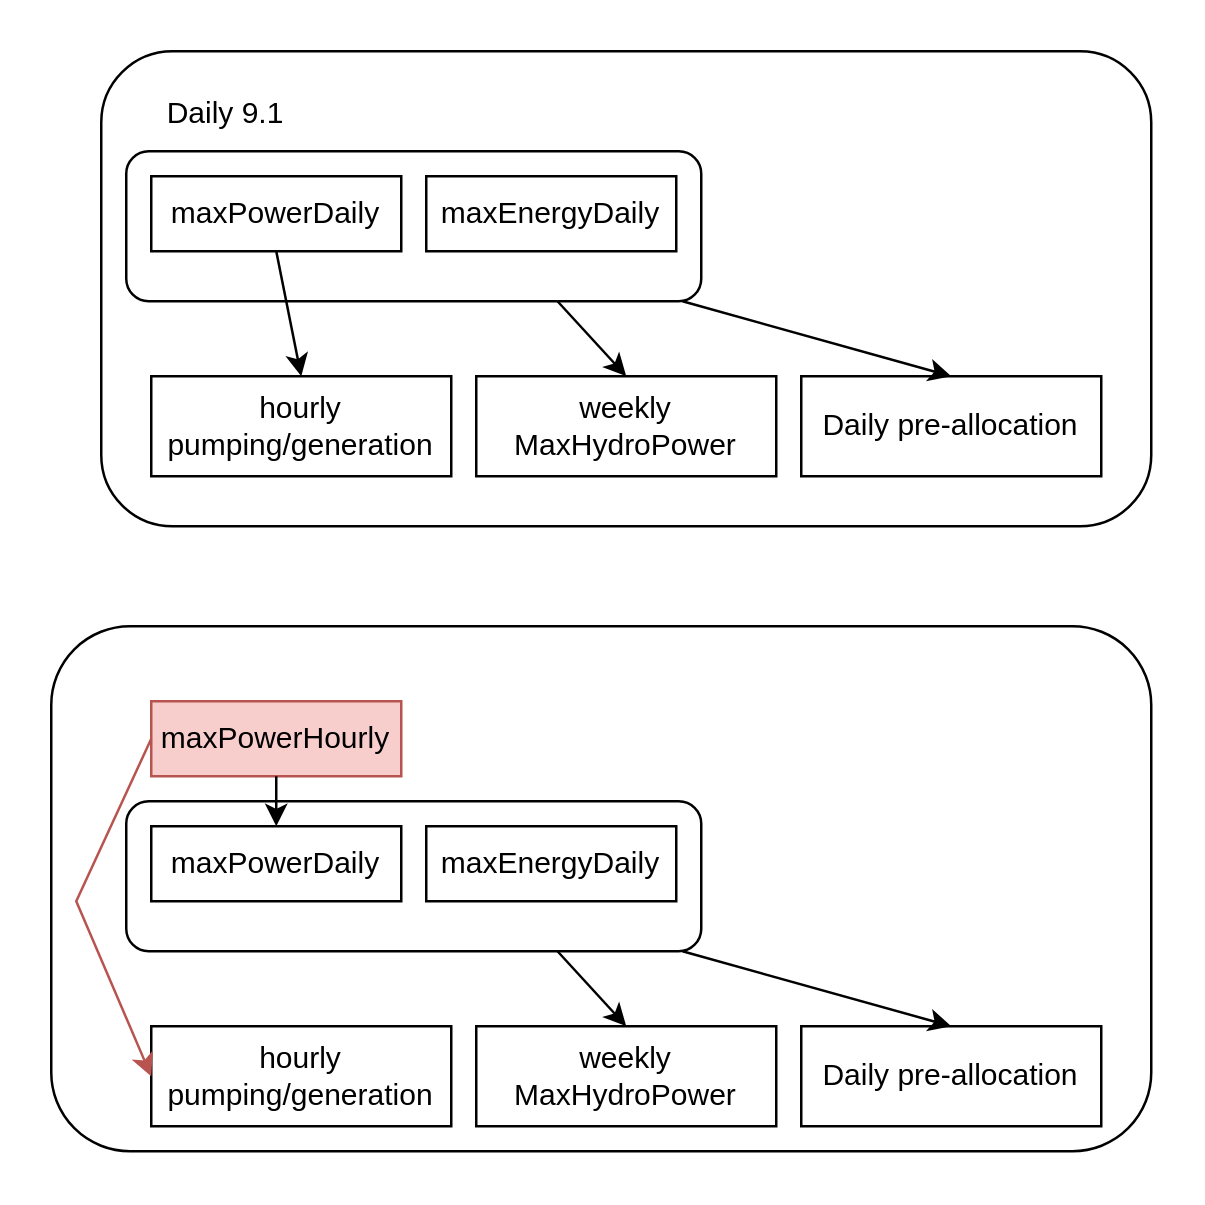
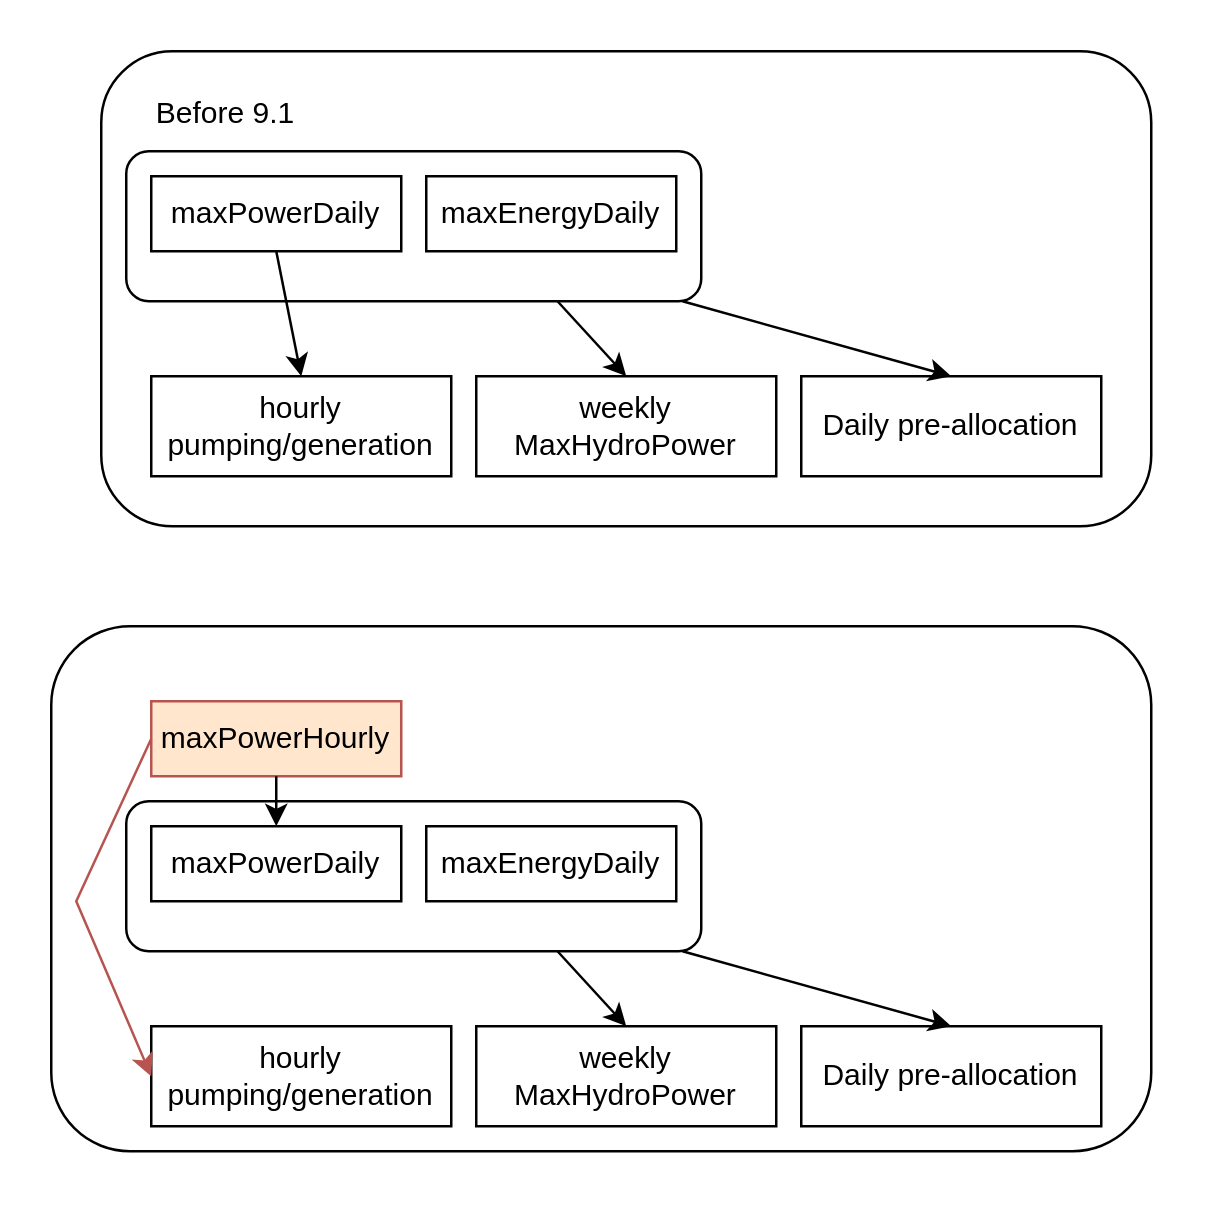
(226, 114) -> (226, 114)
(276, 739) -> (276, 739)
